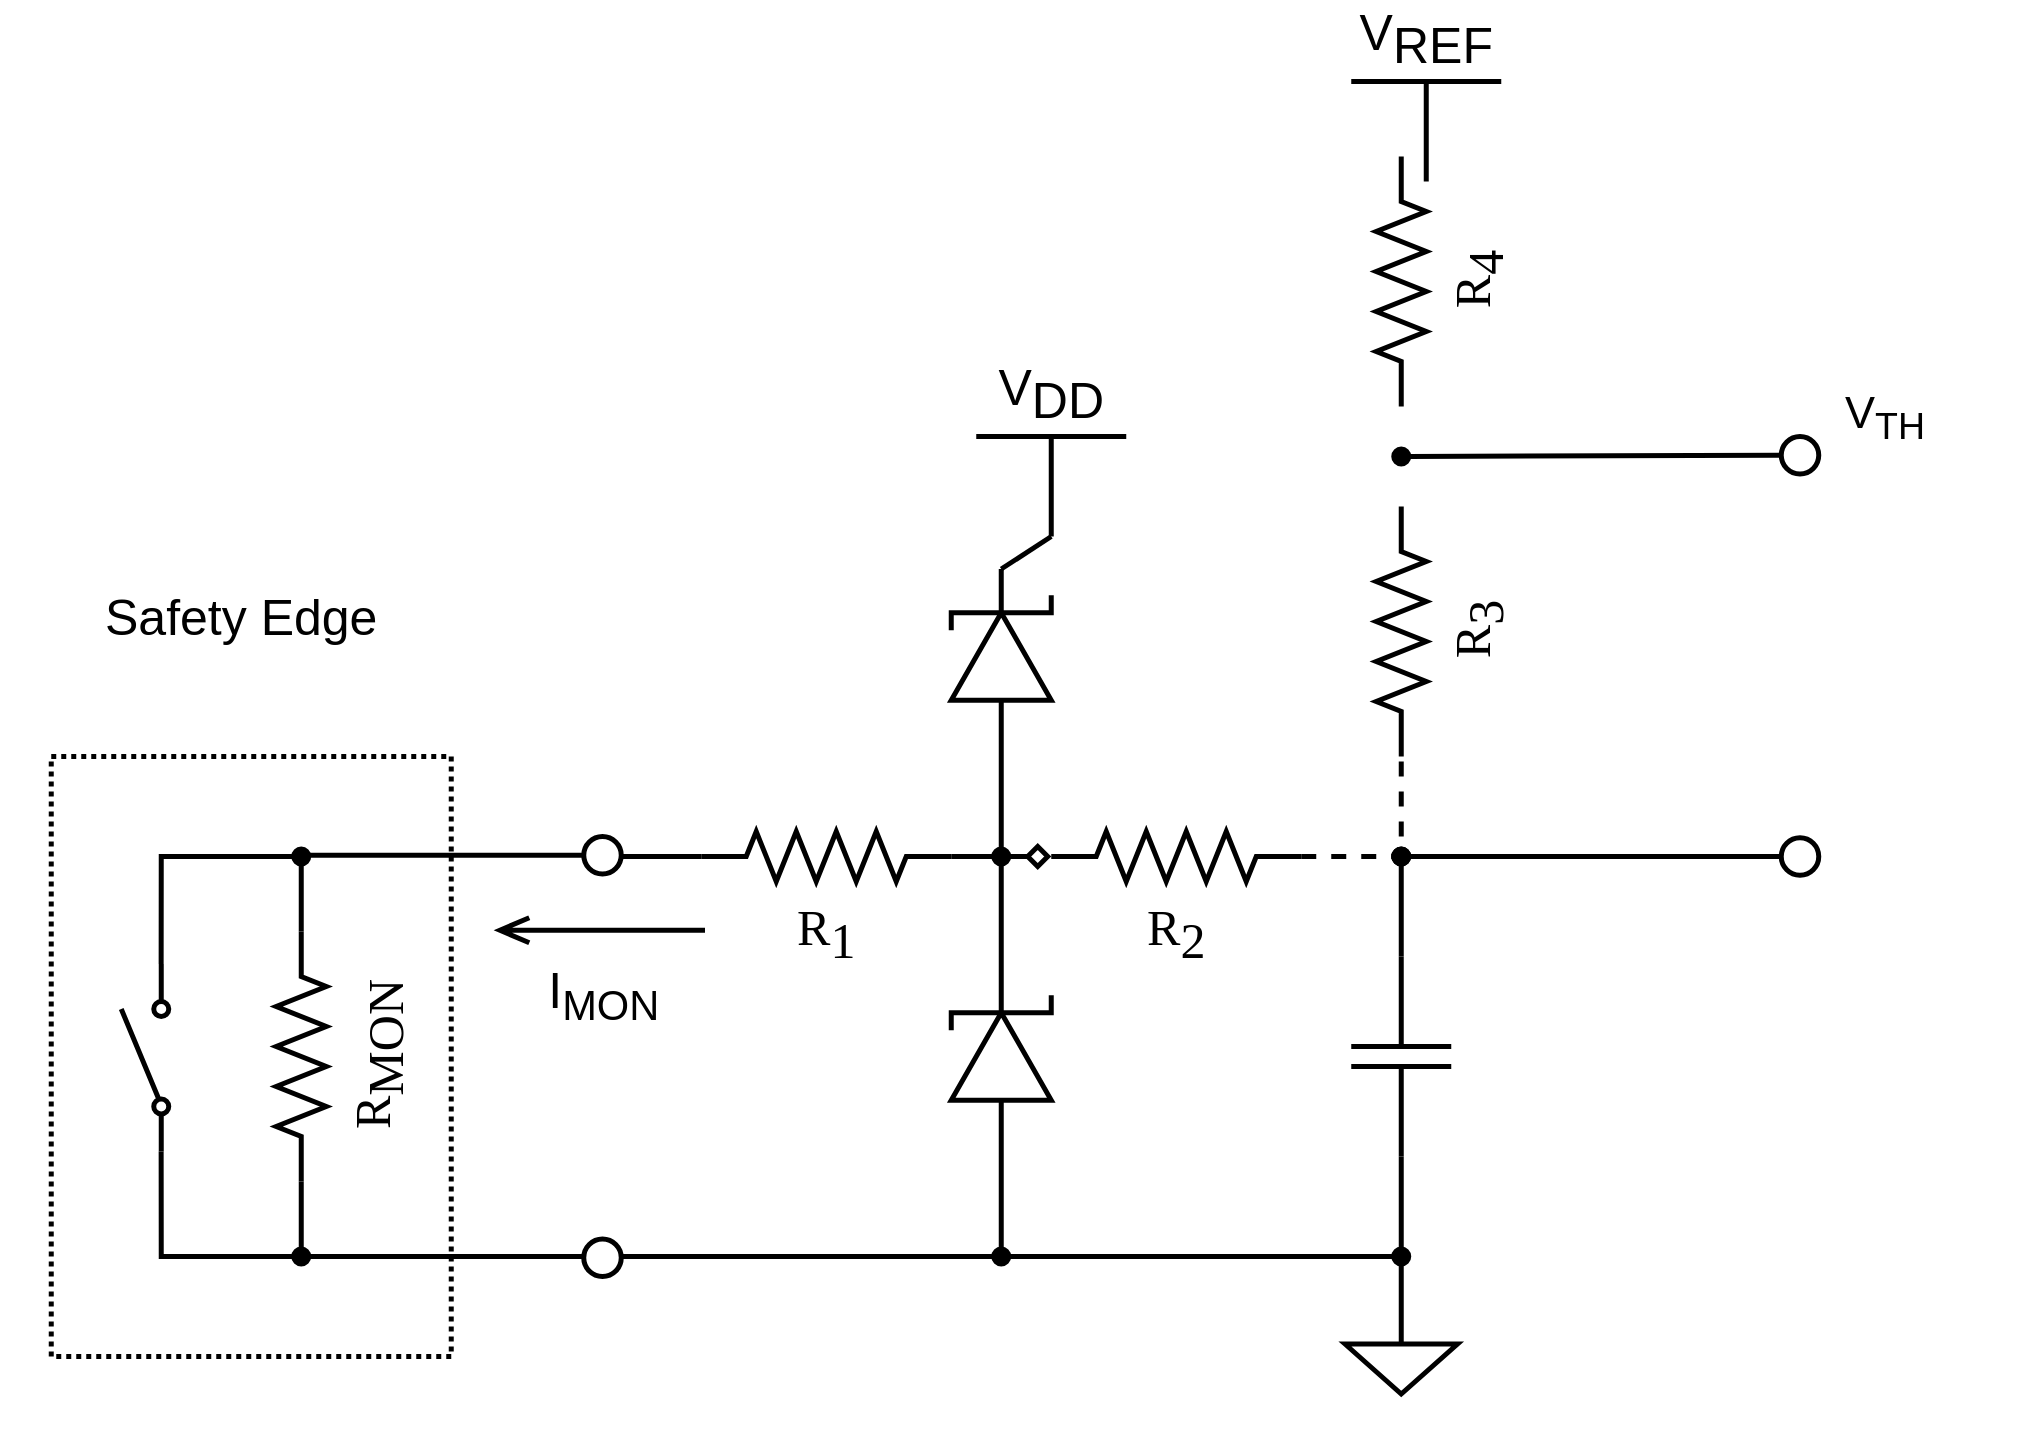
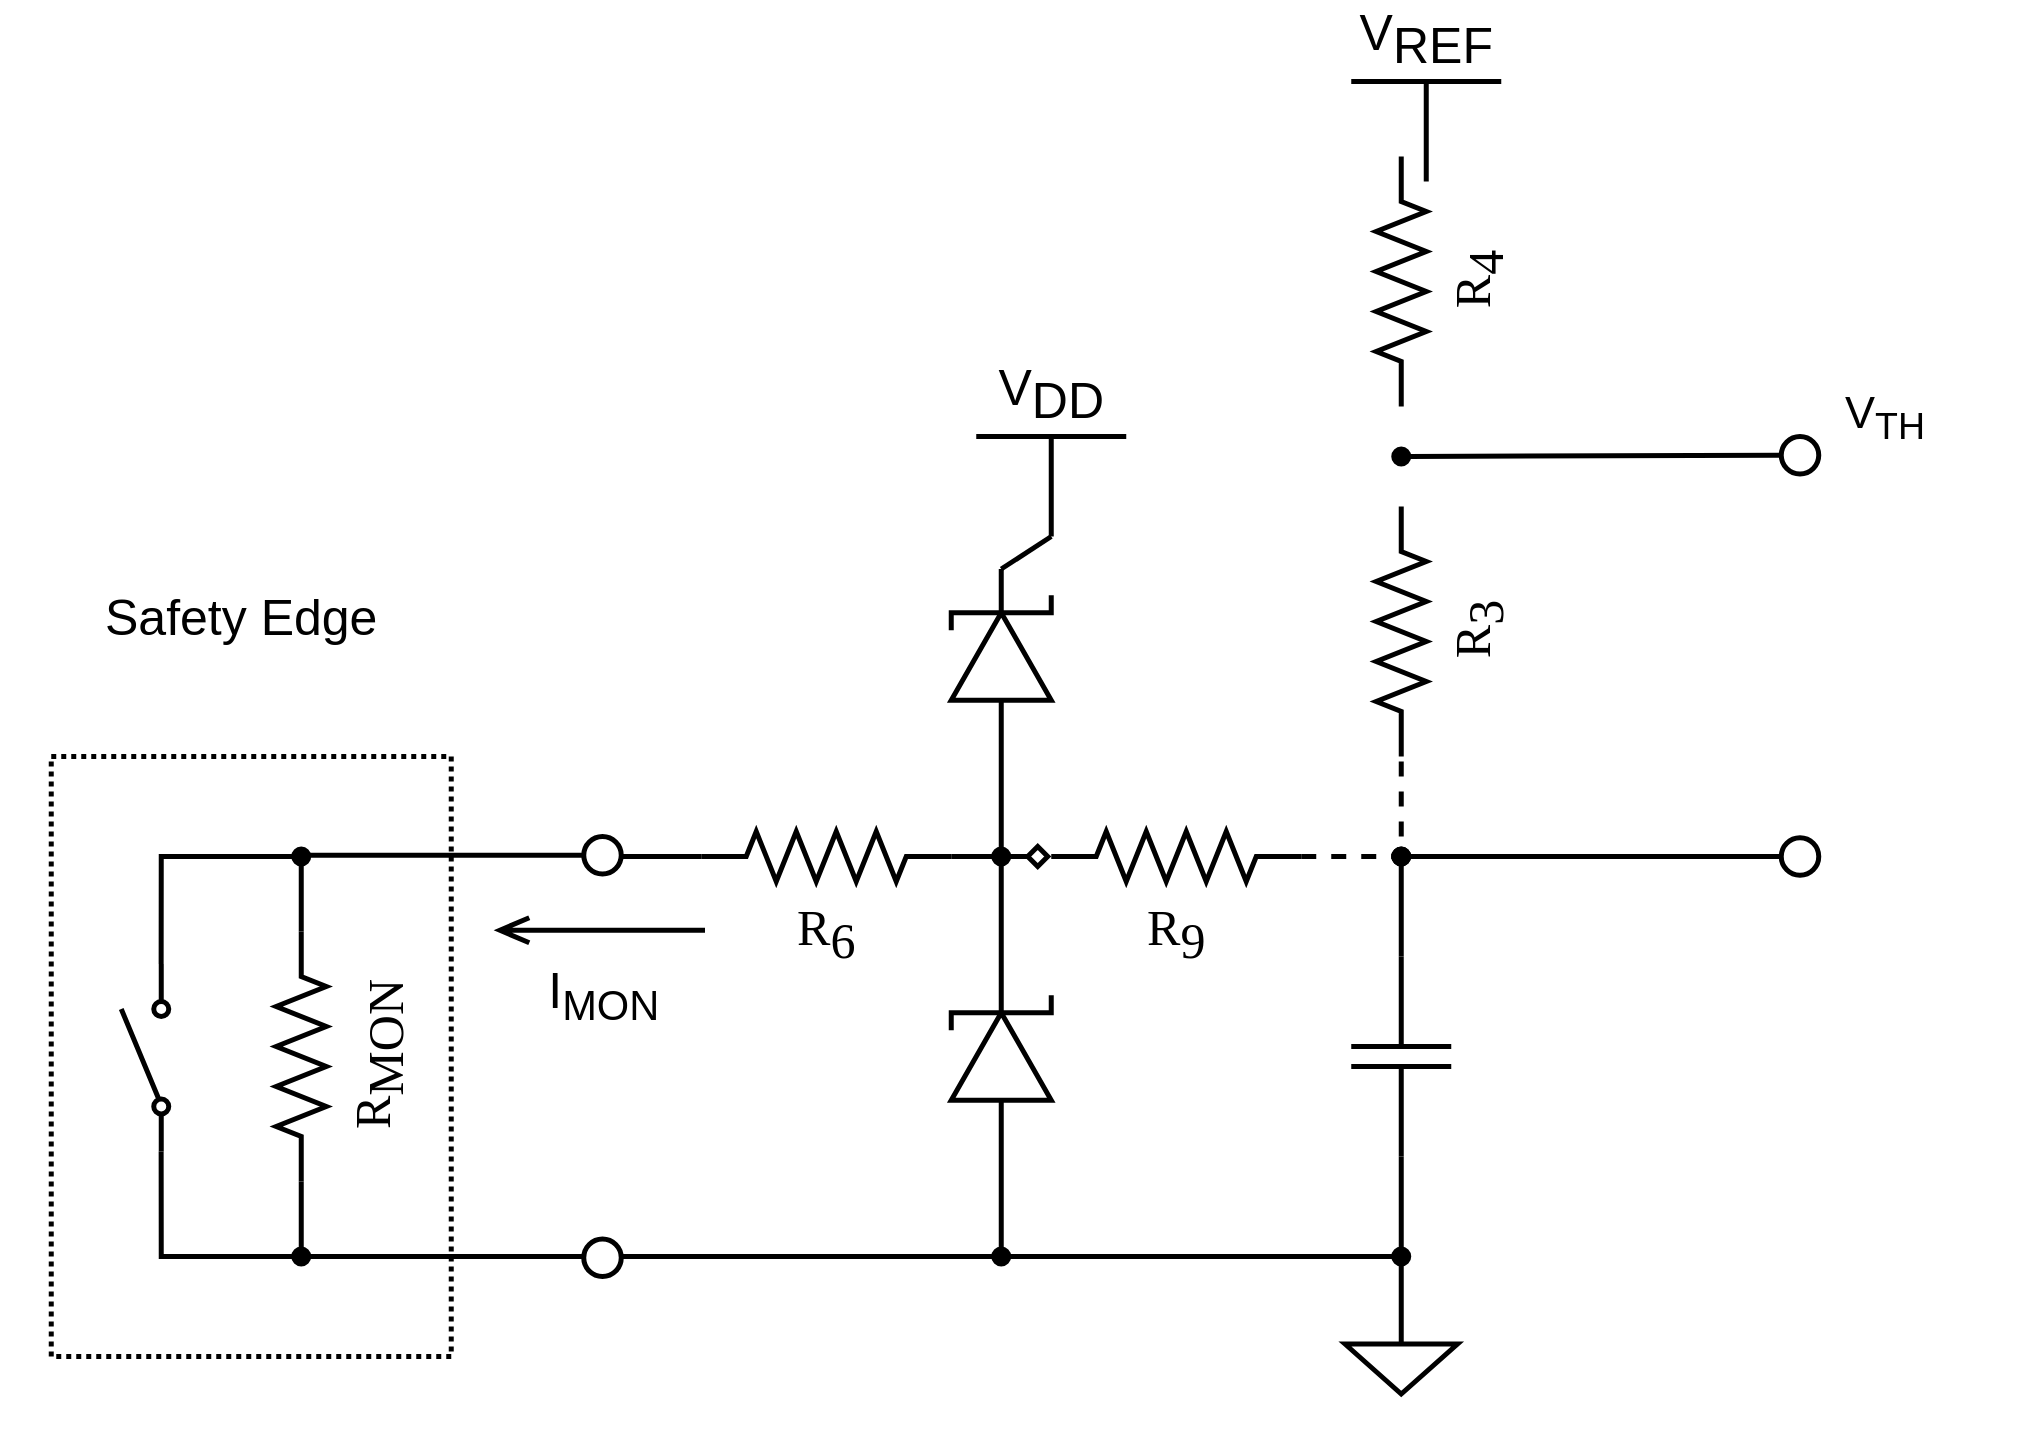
(828, 929) -> (828, 929)
(1178, 929) -> (1178, 929)
